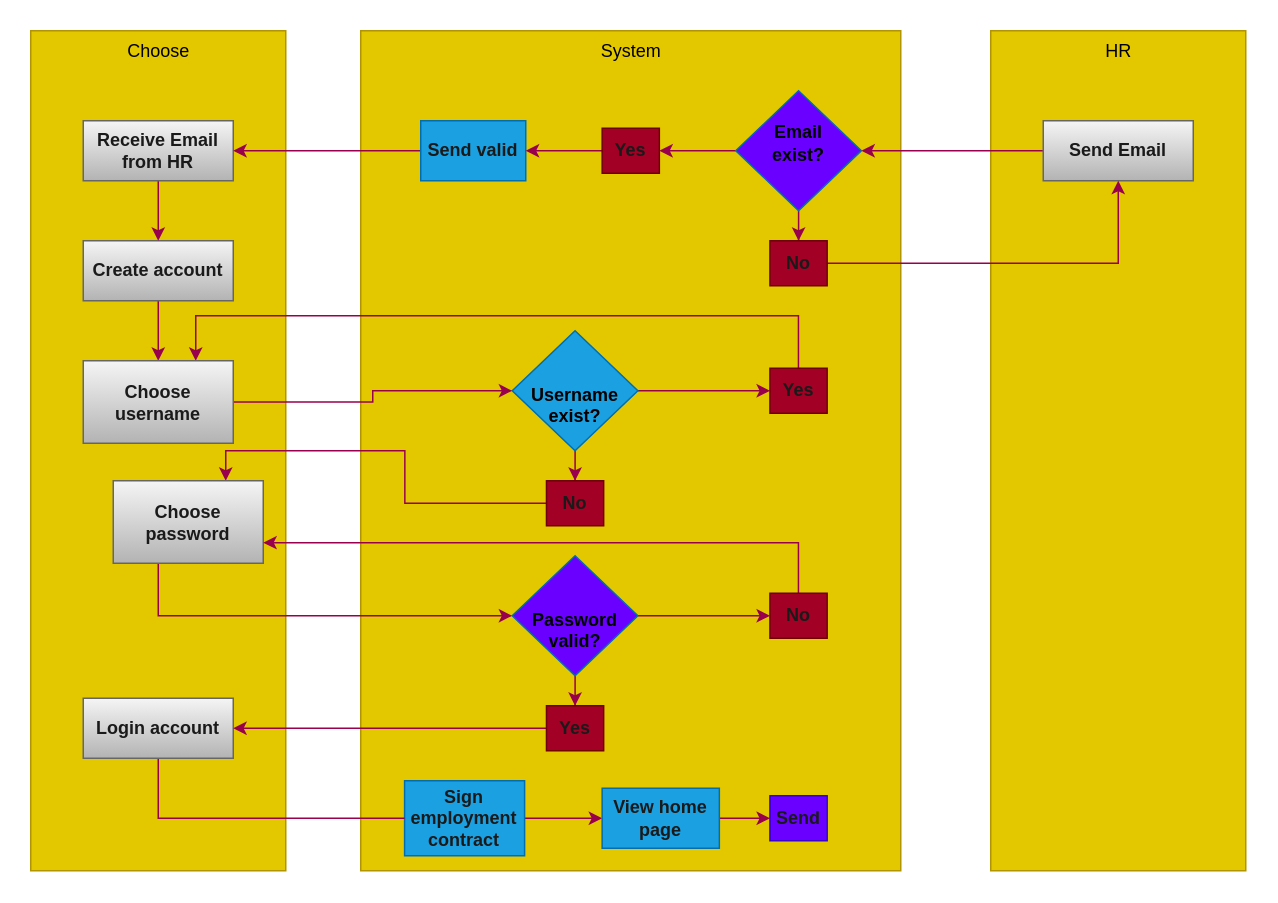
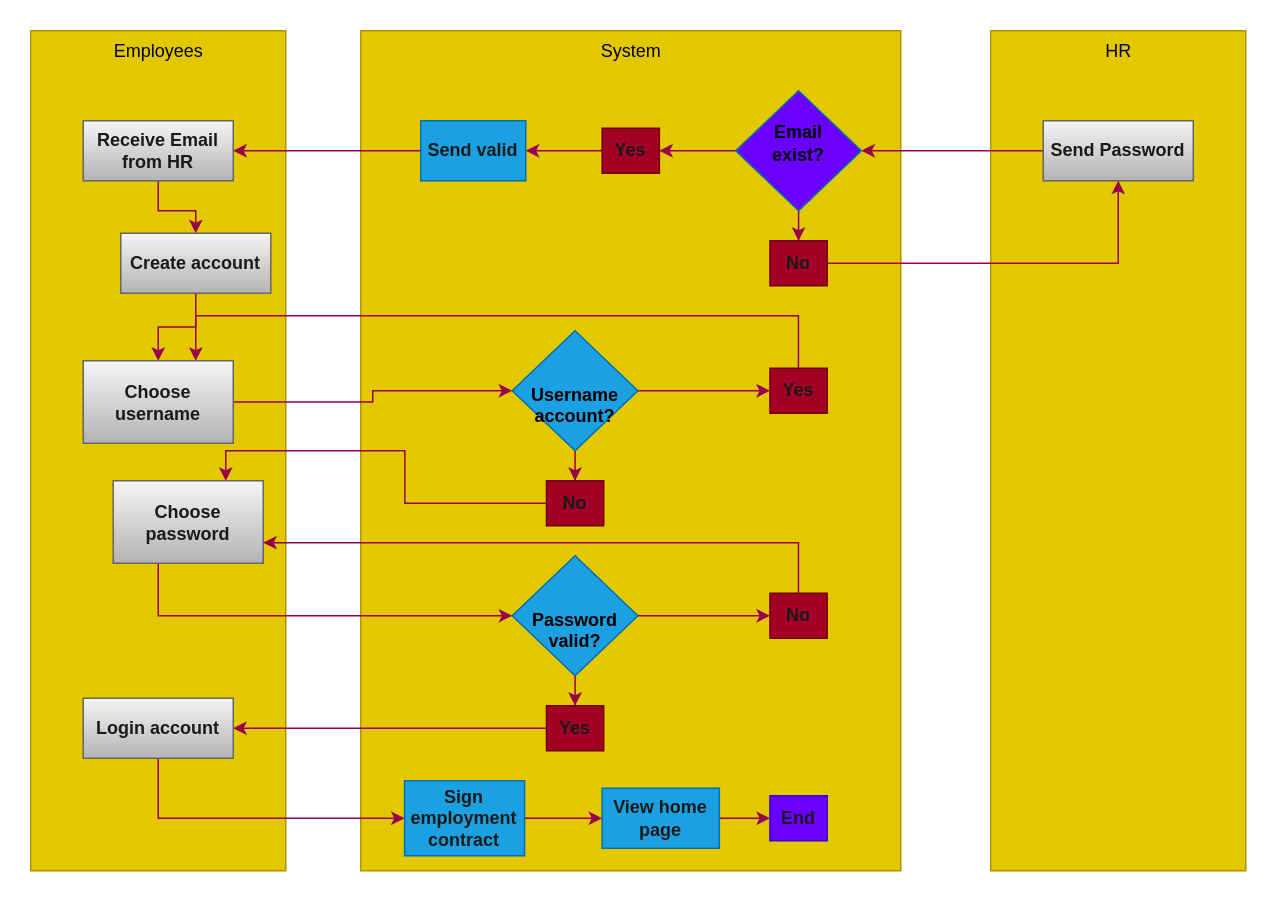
(159, 52) -> (159, 52)
(1118, 151) -> (1118, 151)
(158, 271) -> (196, 263)
(575, 363) -> (575, 363)
(575, 616) -> (575, 616)
(397, 818) -> (393, 818)
(799, 818) -> (799, 818)
